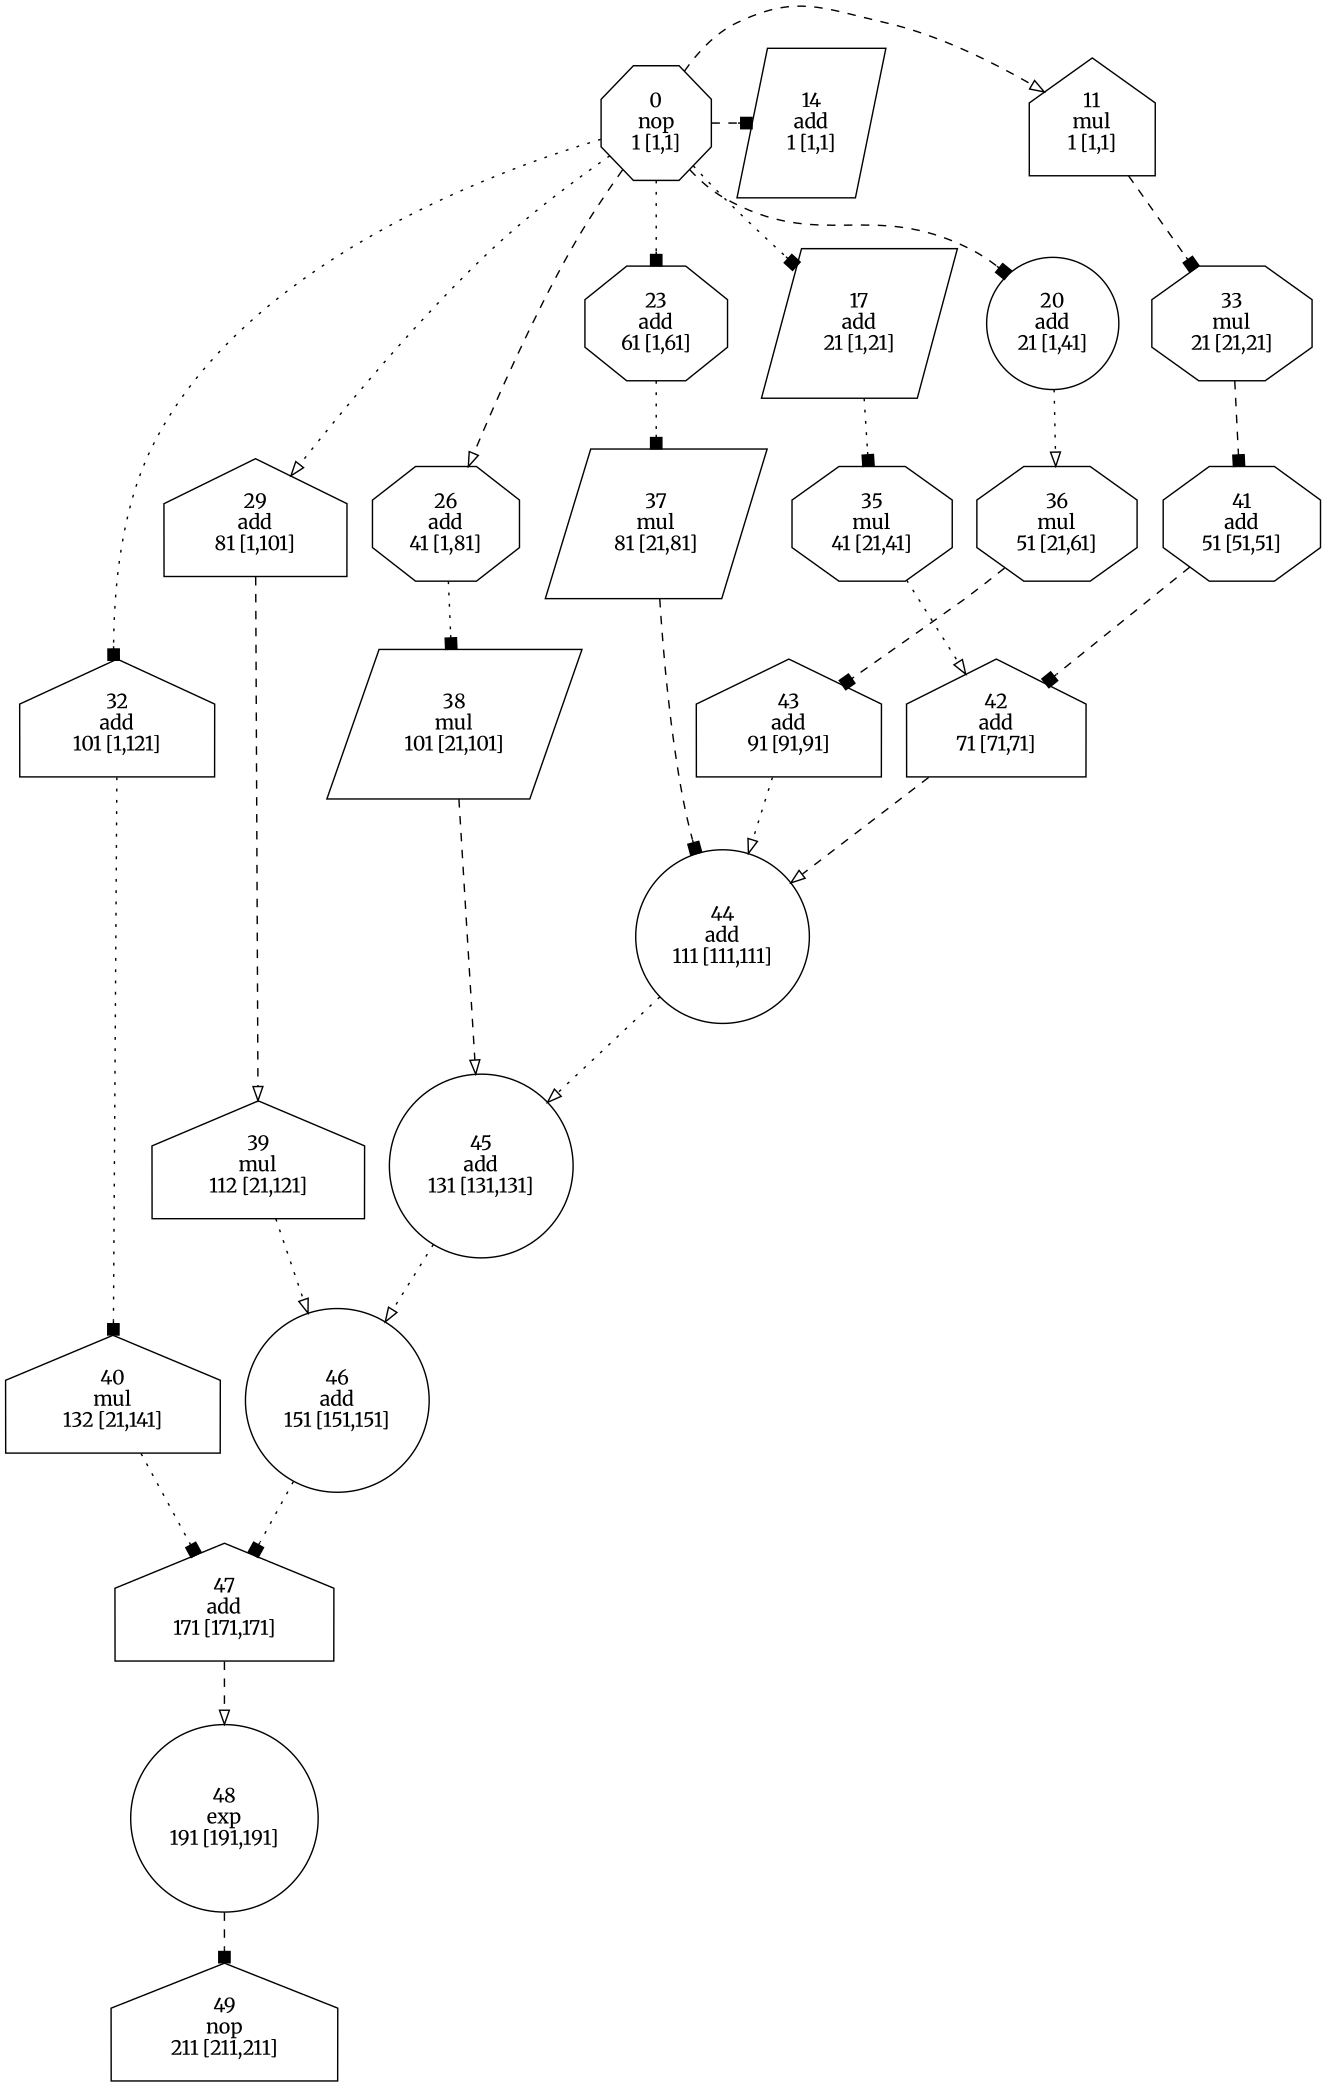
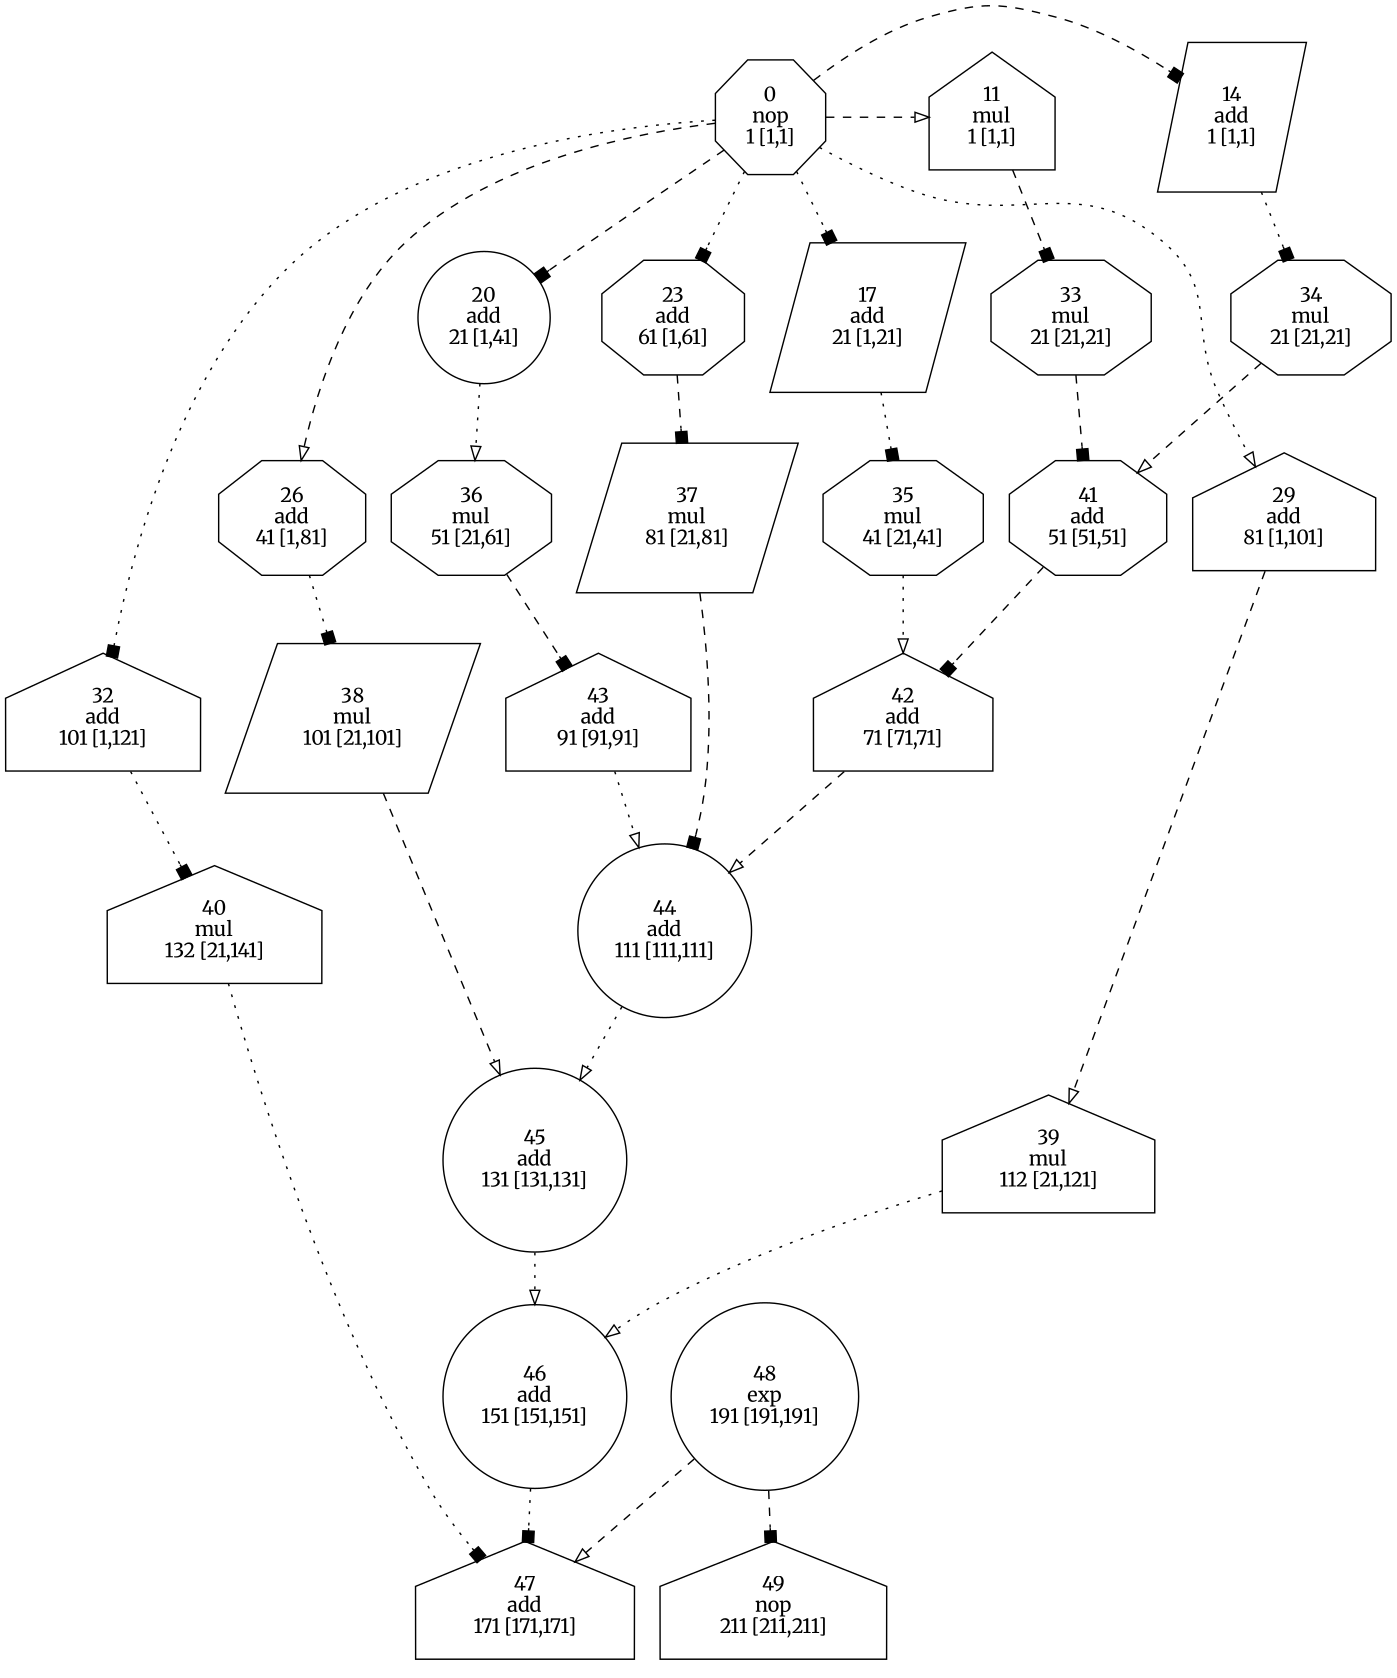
none -> (1311, 318)
(656, 408) -> (679, 402)
(224, 1686) -> (640, 1506)
